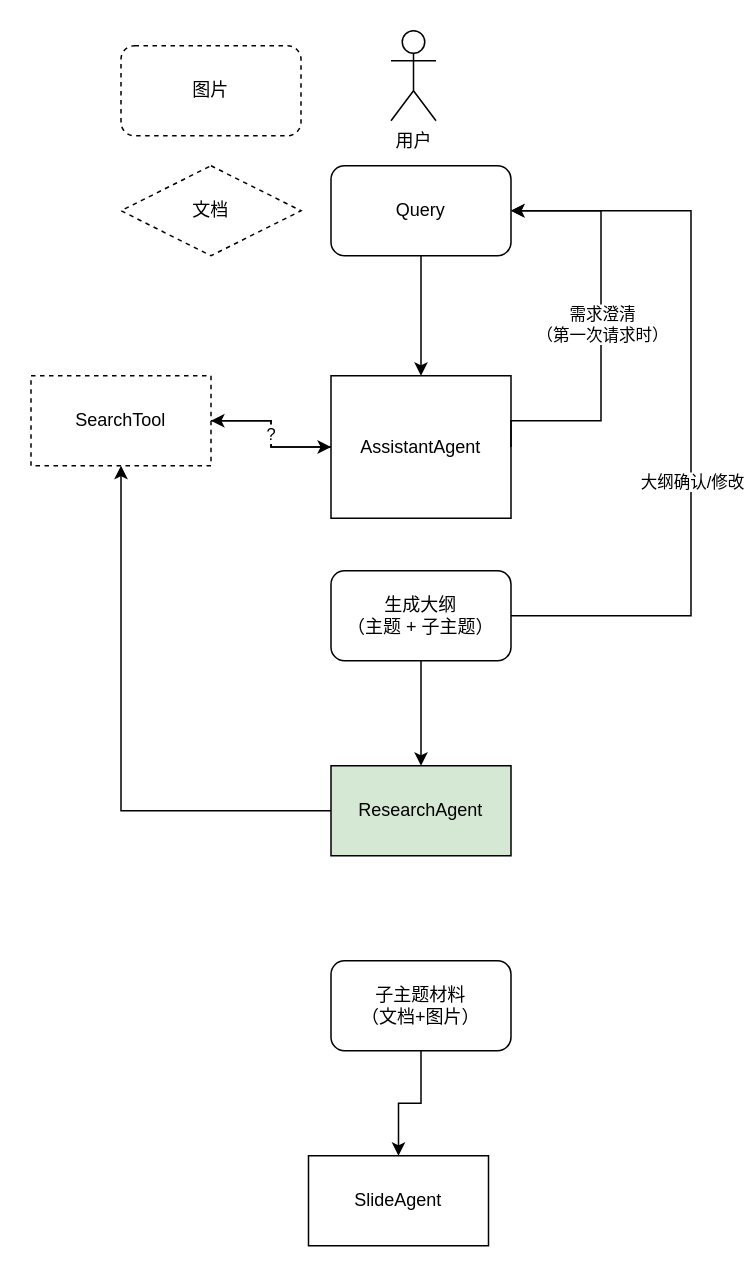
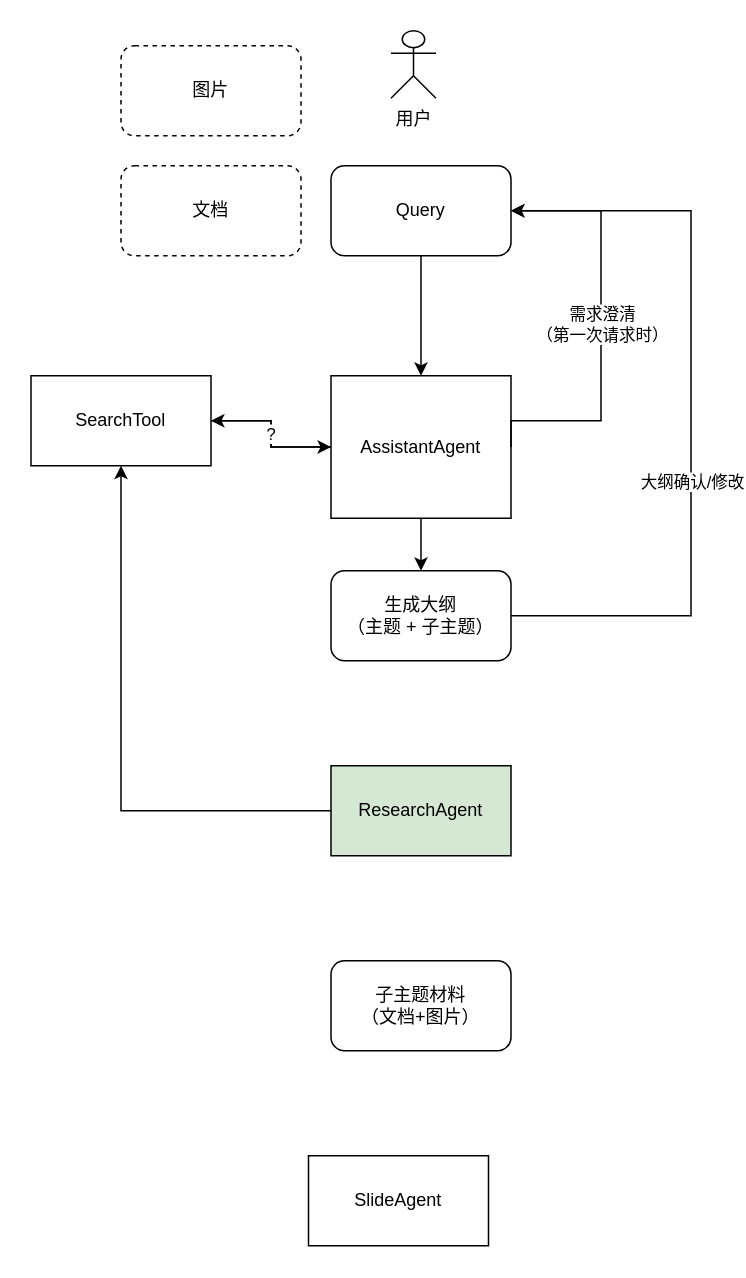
(413, 76) -> (413, 65)
(211, 211) -> (211, 211)
(121, 421) -> (121, 421)
none -> (421, 546)
(421, 708) -> none
(415, 1103) -> none
